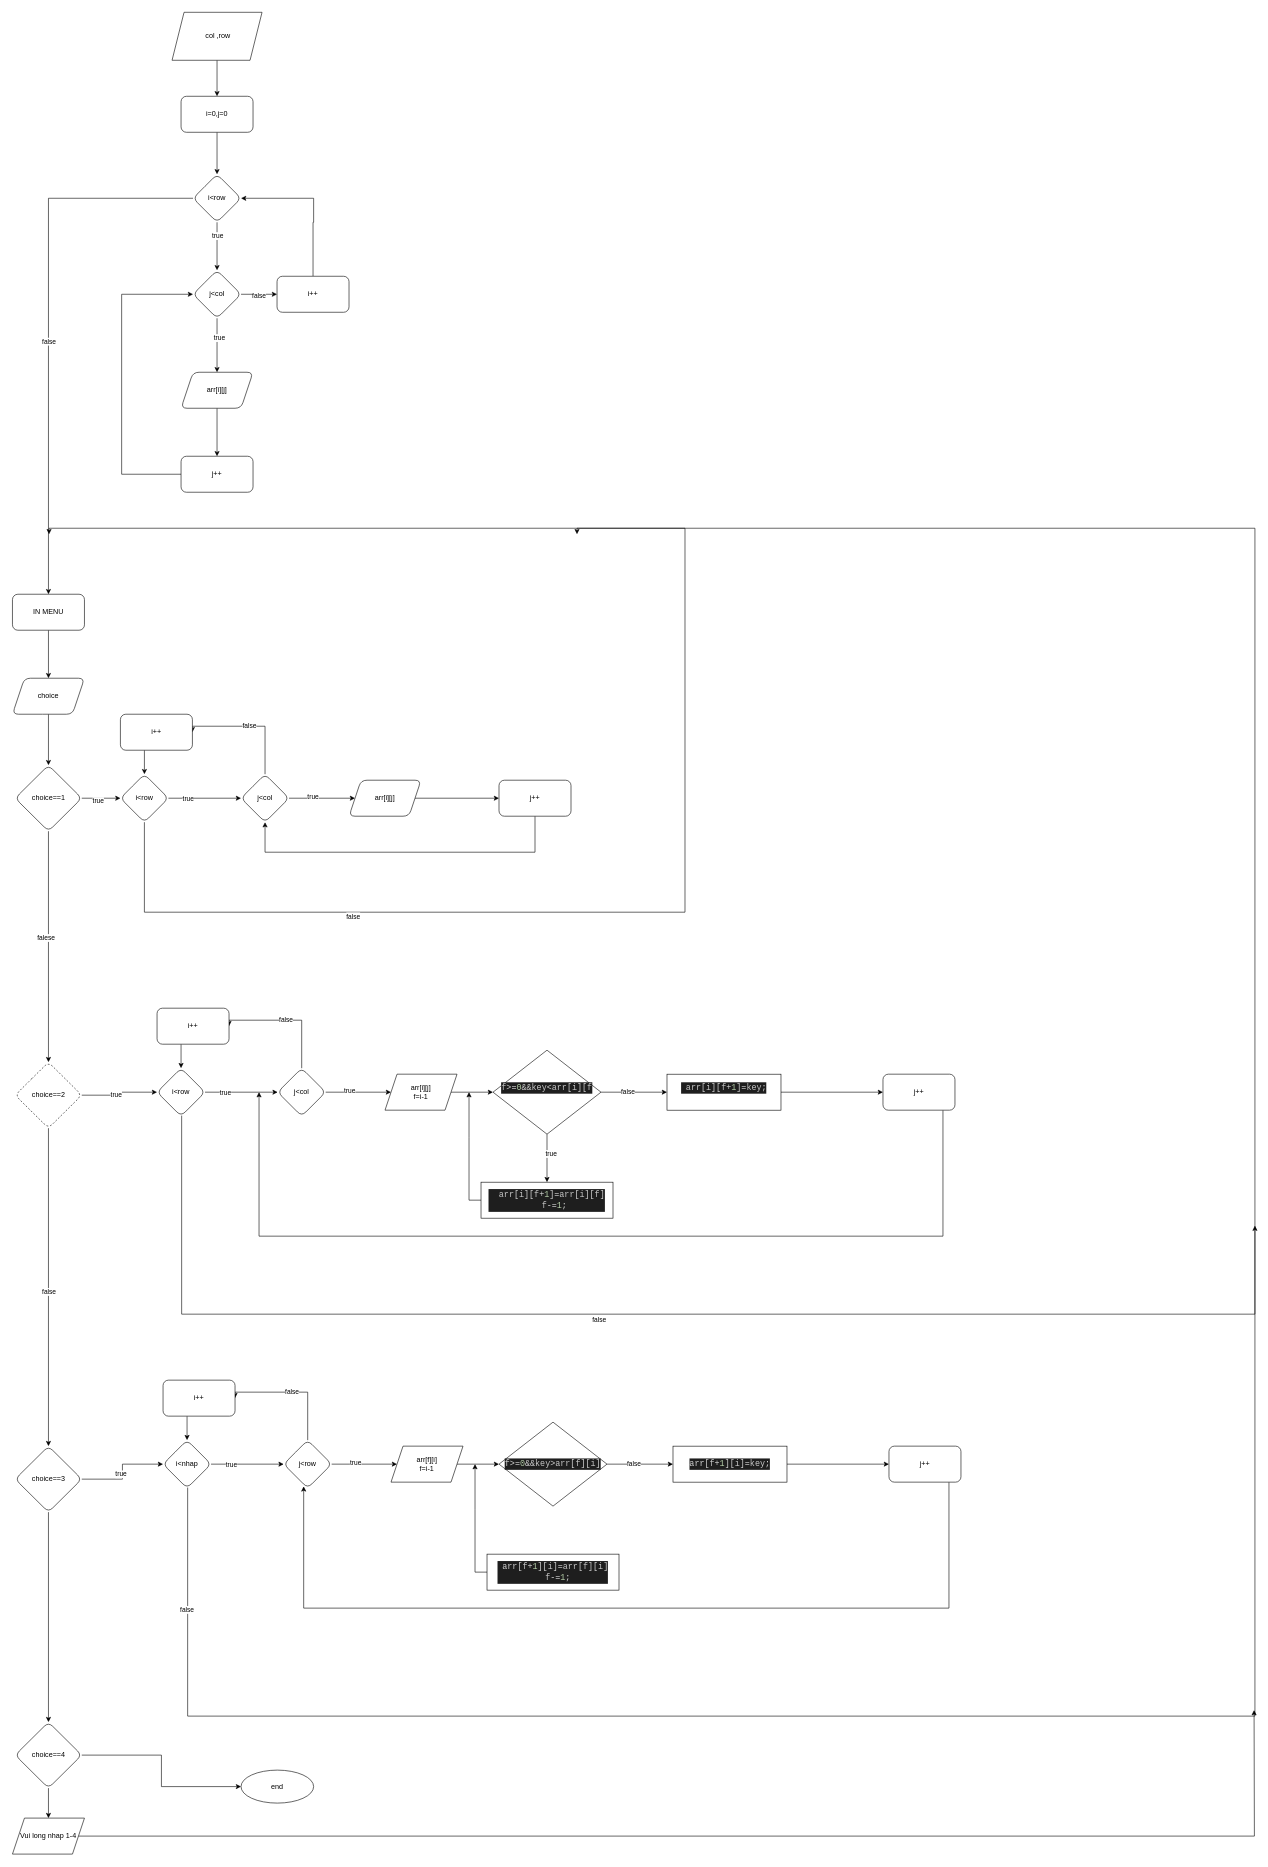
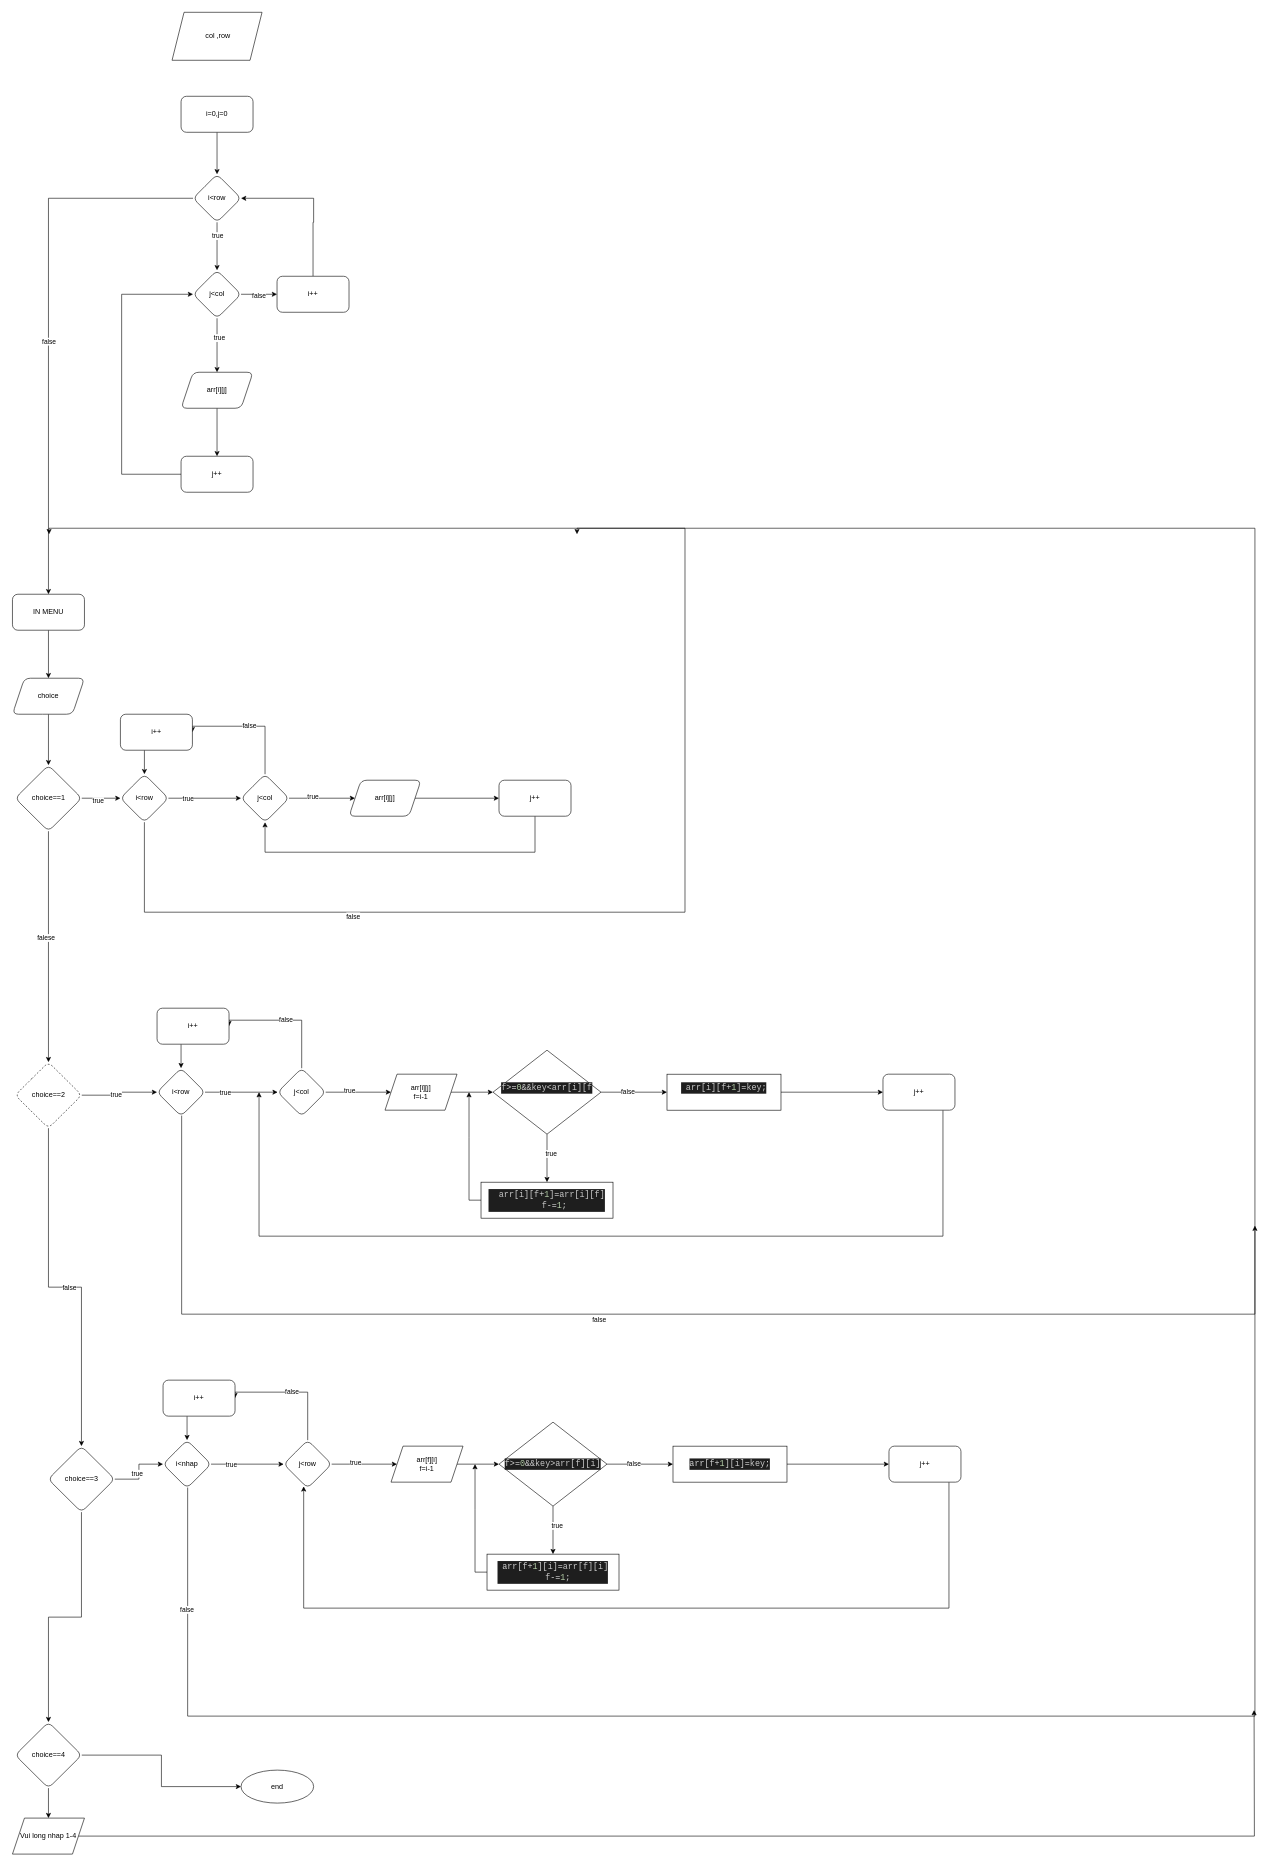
(217, 90) -> none
(48, 1479) -> (81, 1479)
none -> (553, 1525)
